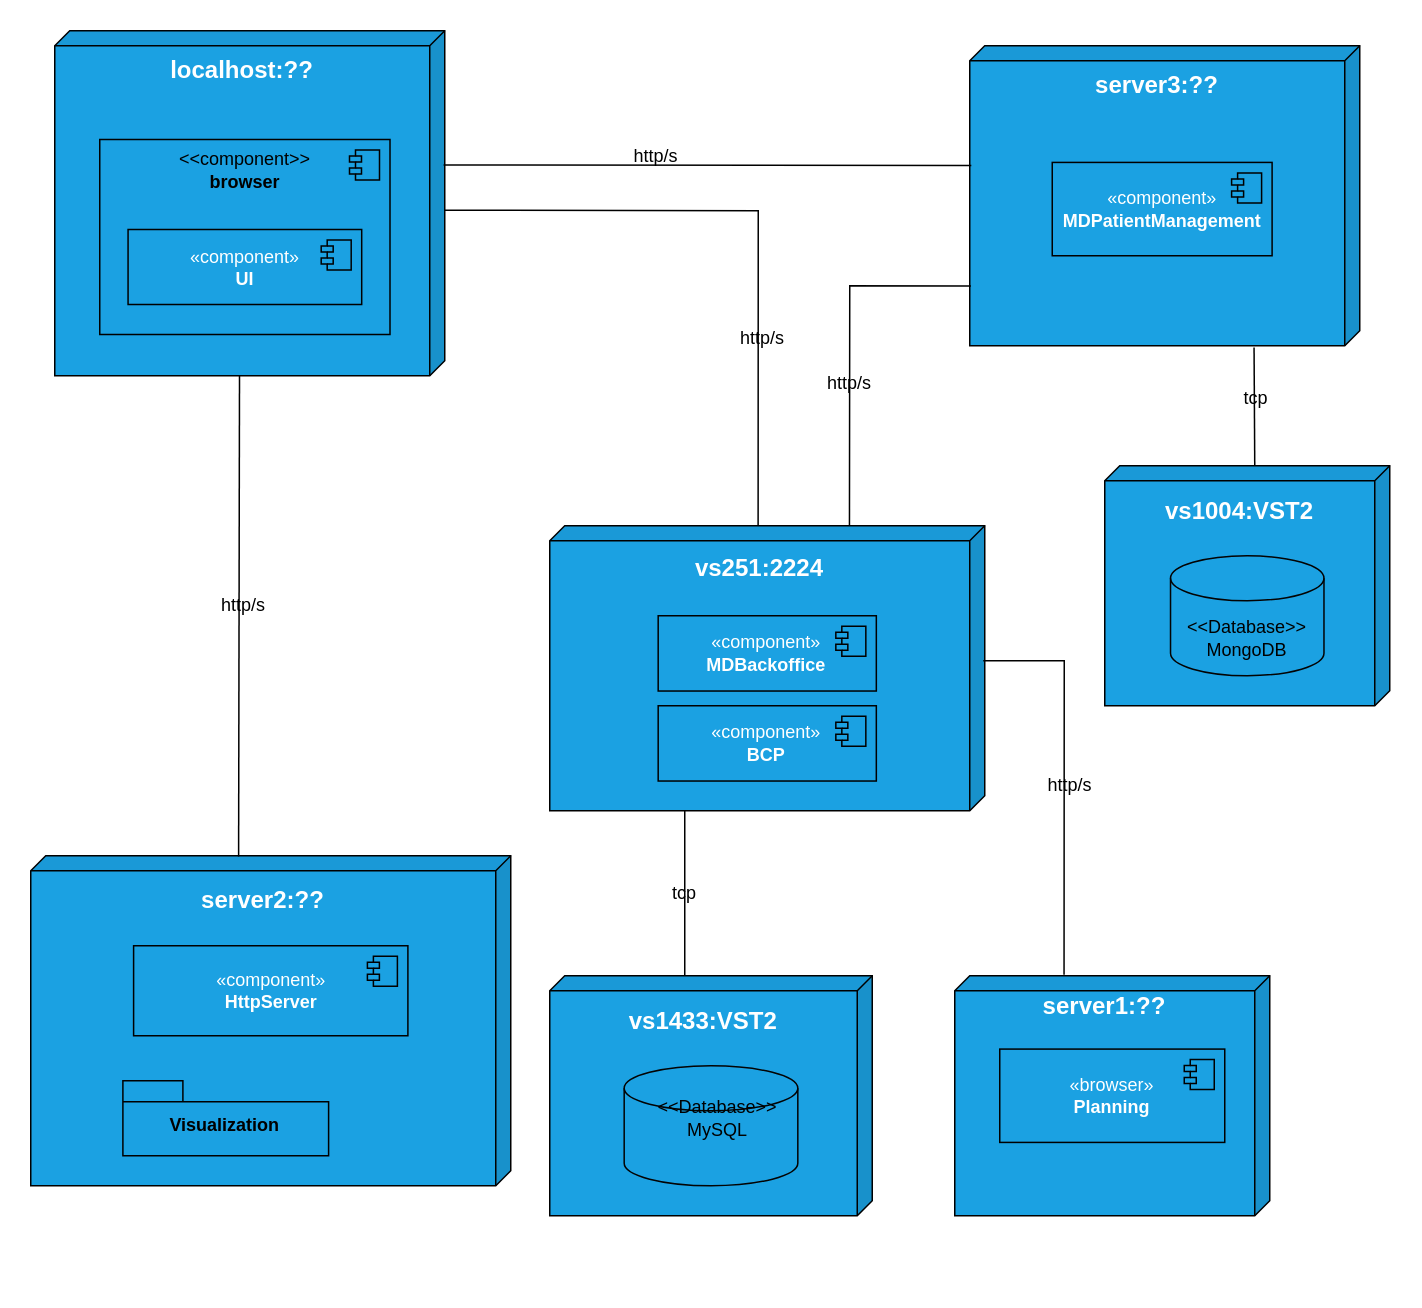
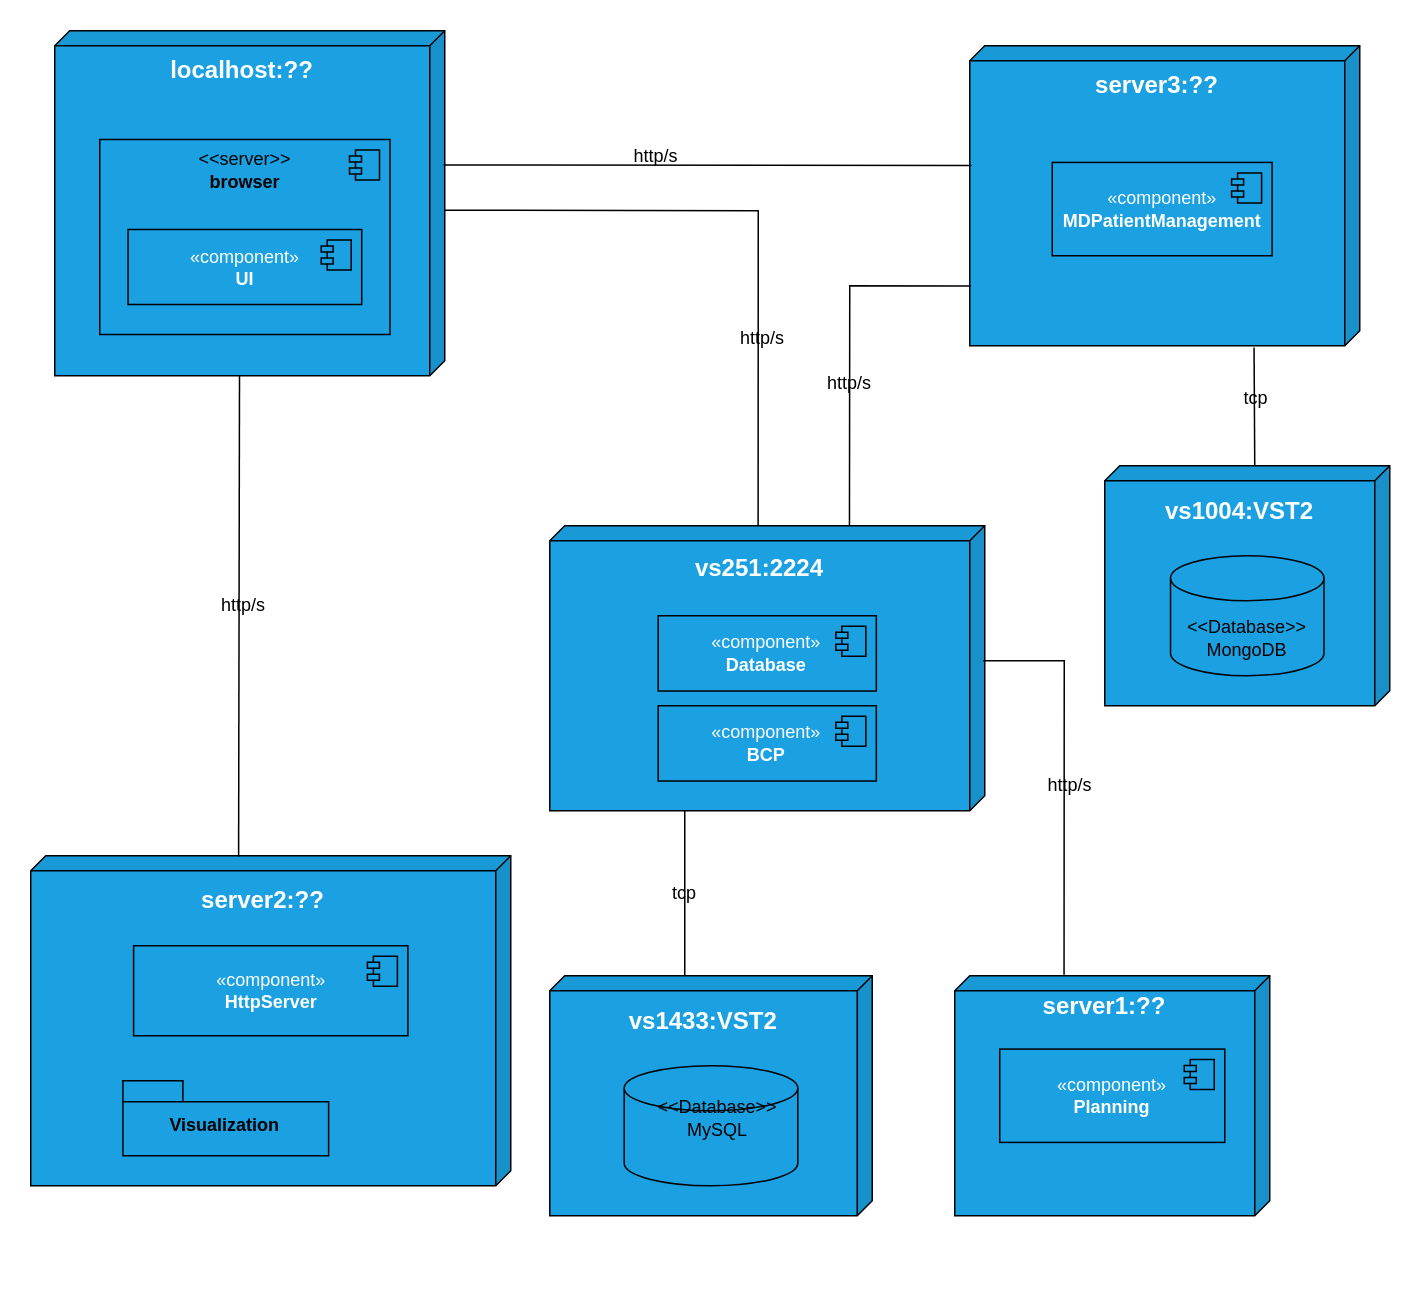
(245, 170) -> (245, 170)
(767, 653) -> (767, 653)
(1112, 1096) -> (1112, 1096)
